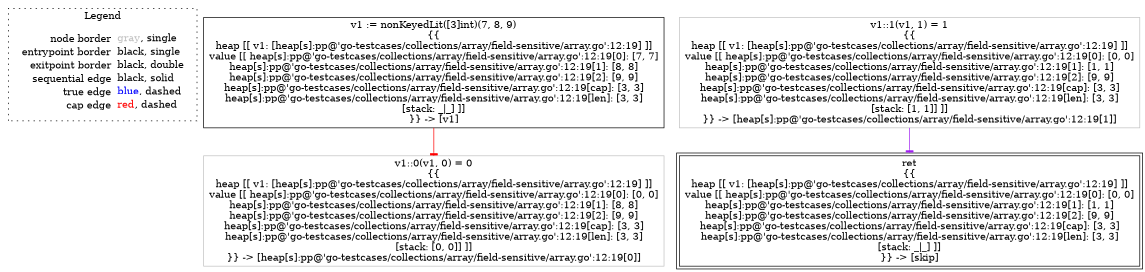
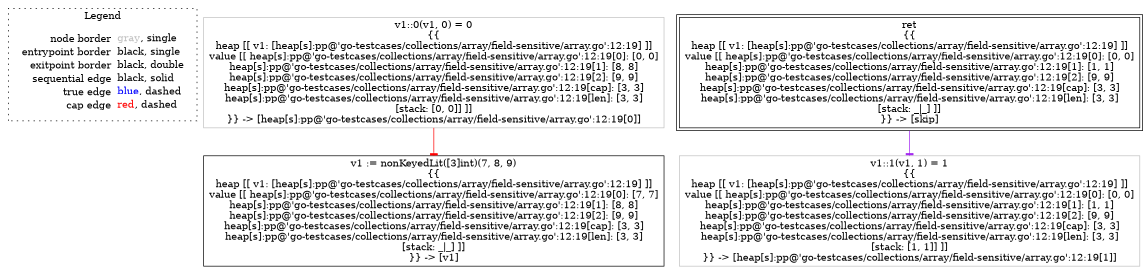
(910, 139) -> (910, 141)
(434, 140) -> (434, 140)
